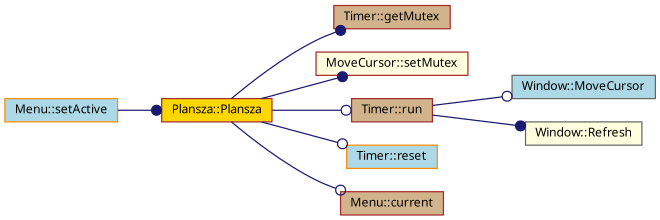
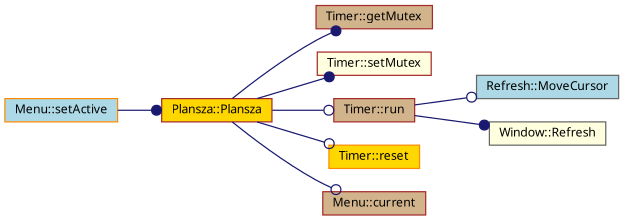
(392, 64) -> (374, 64)
(584, 87) -> (548, 87)
(392, 157) -> (374, 157)
